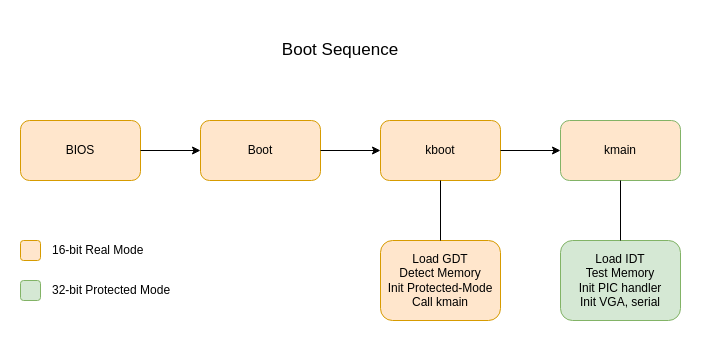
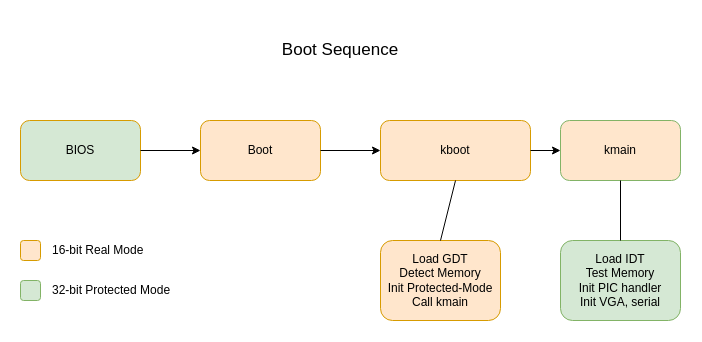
(81, 151) -> (81, 151)
(441, 151) -> (456, 151)
